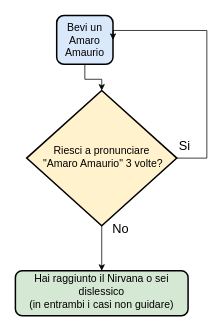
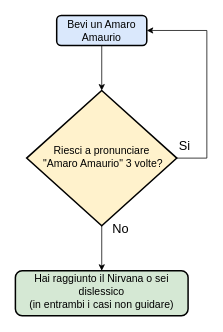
(85, 40) -> (102, 30)
